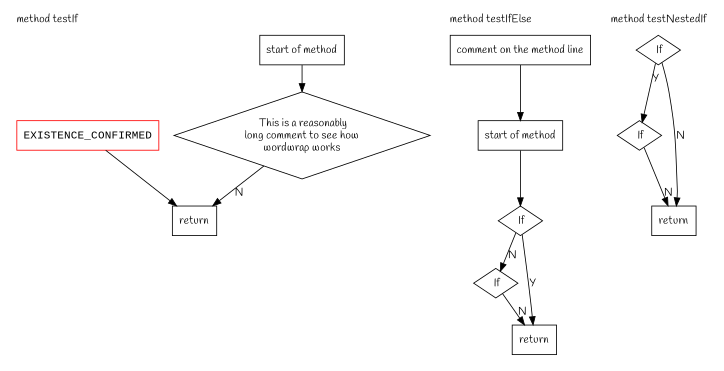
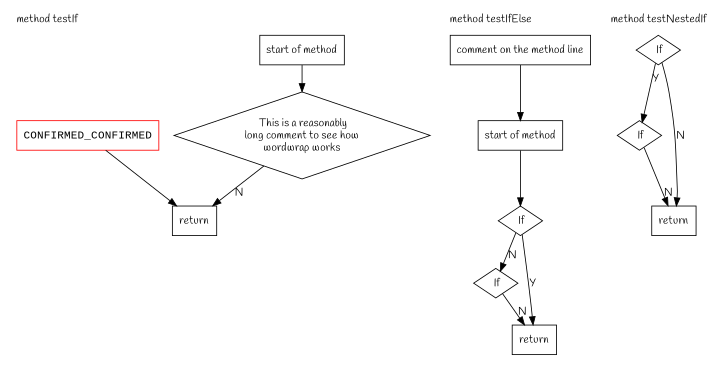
(88, 135) -> (88, 135)
